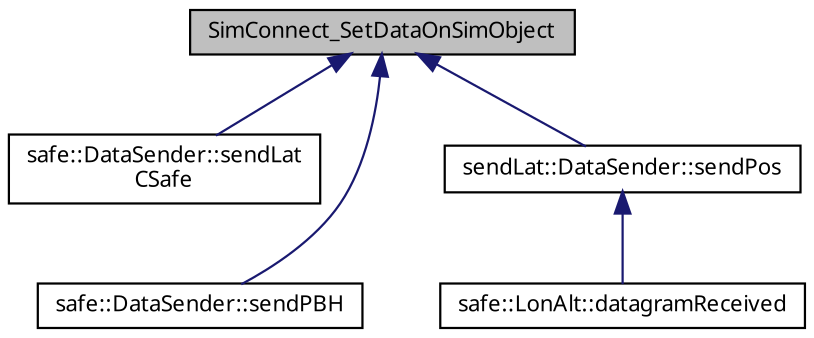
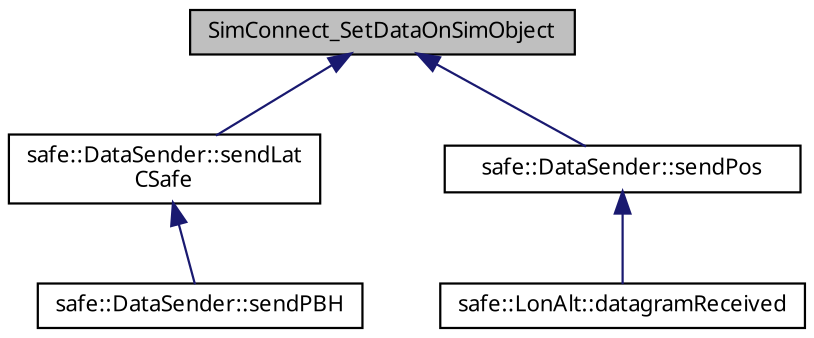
(623, 169) -> (623, 169)
(342, 201) -> (187, 254)
